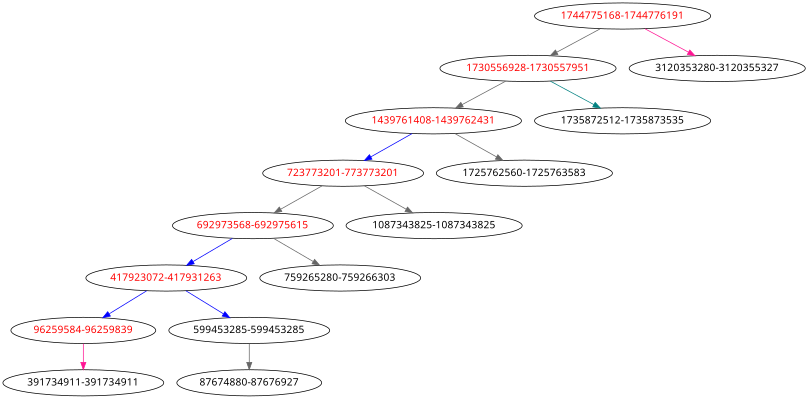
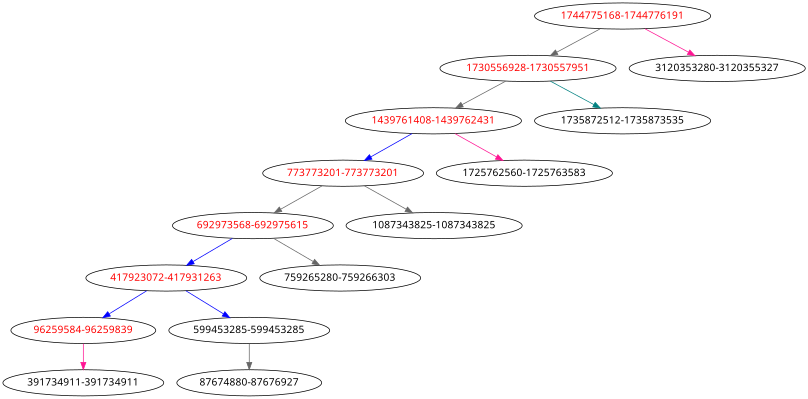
(476, 145) -> (476, 145)
(343, 173) -> (343, 173)
